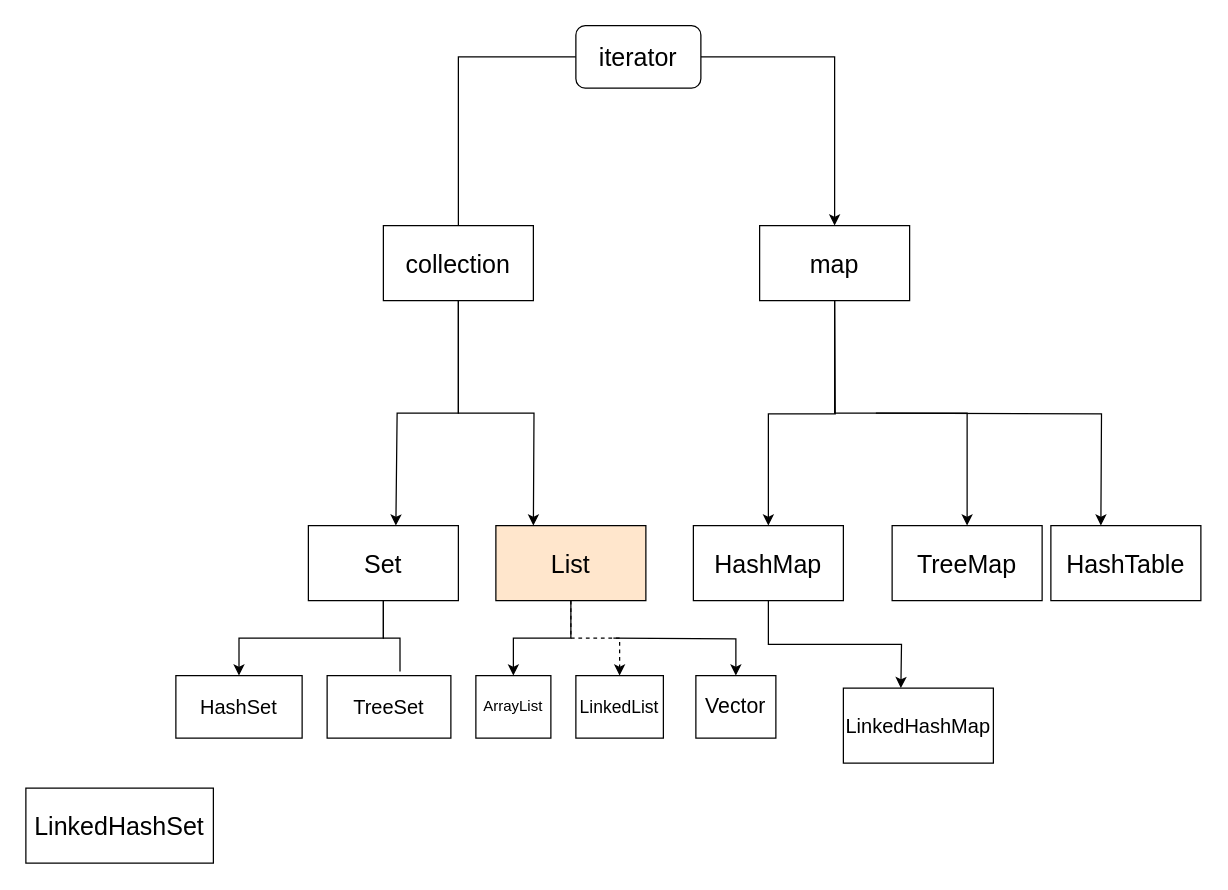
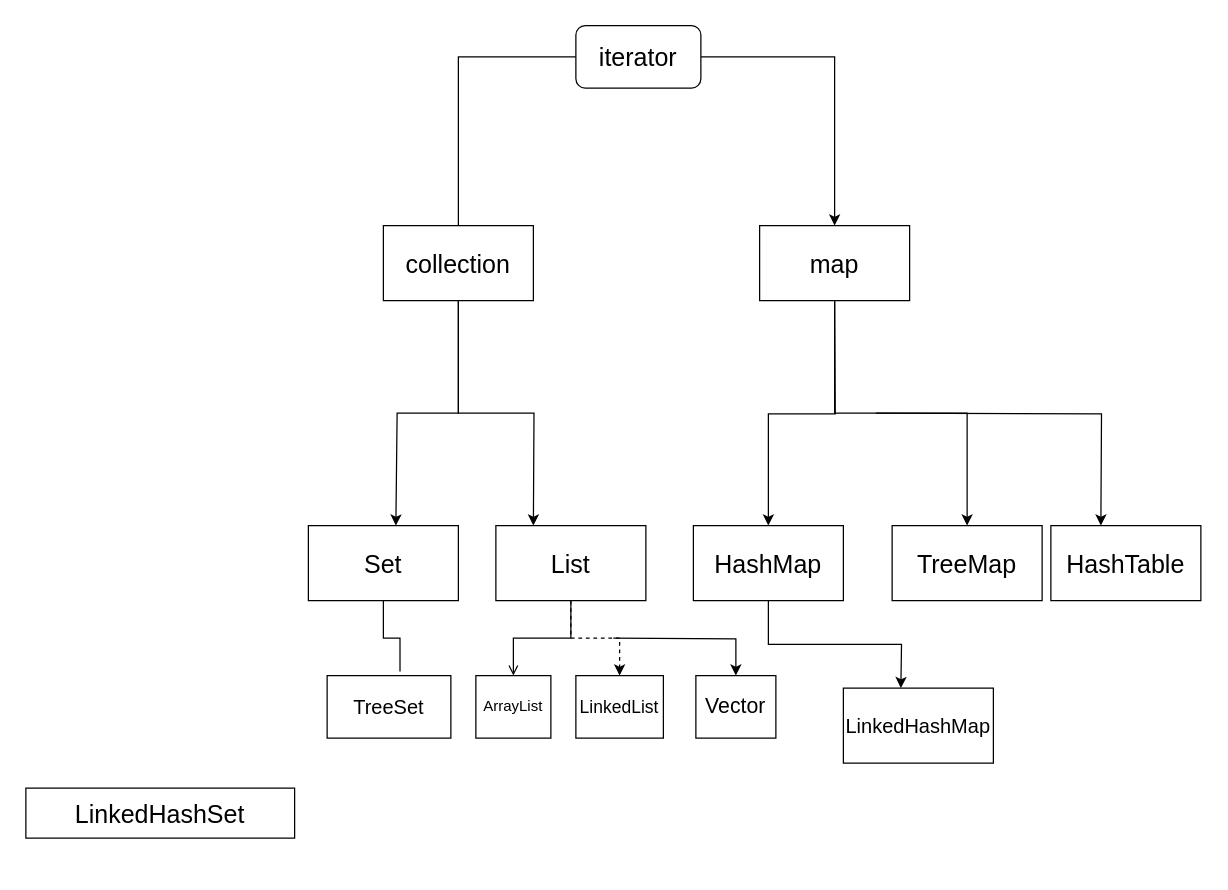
(571, 563) -> (571, 563)
(296, 638) -> none
(513, 666) -> (513, 668)
(239, 707) -> none
(119, 826) -> (160, 813)
